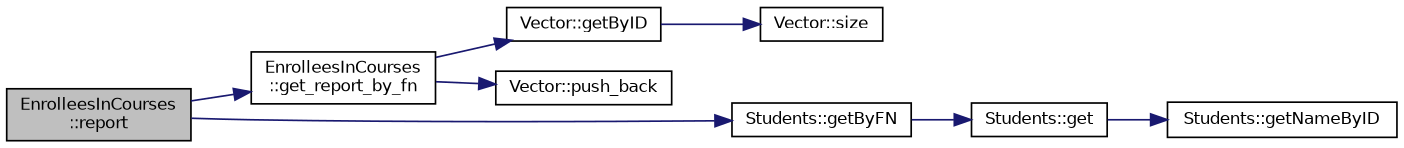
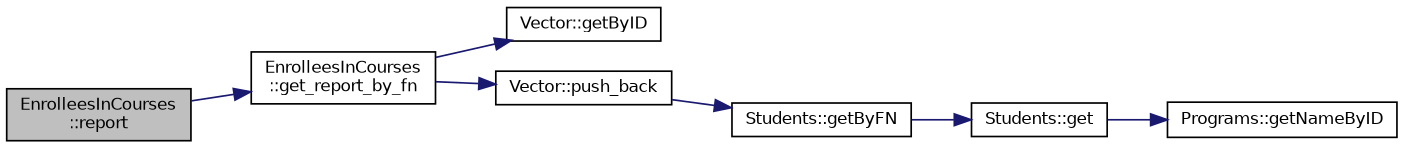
(822, 24) -> none
(1282, 120) -> (1282, 120)
(453, 122) -> (693, 103)
